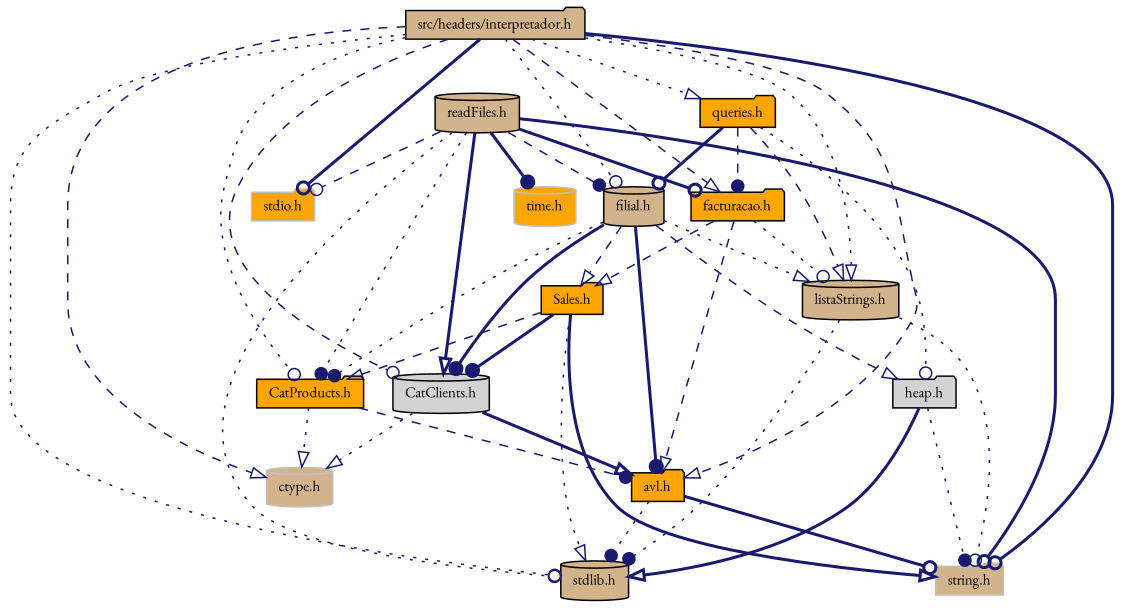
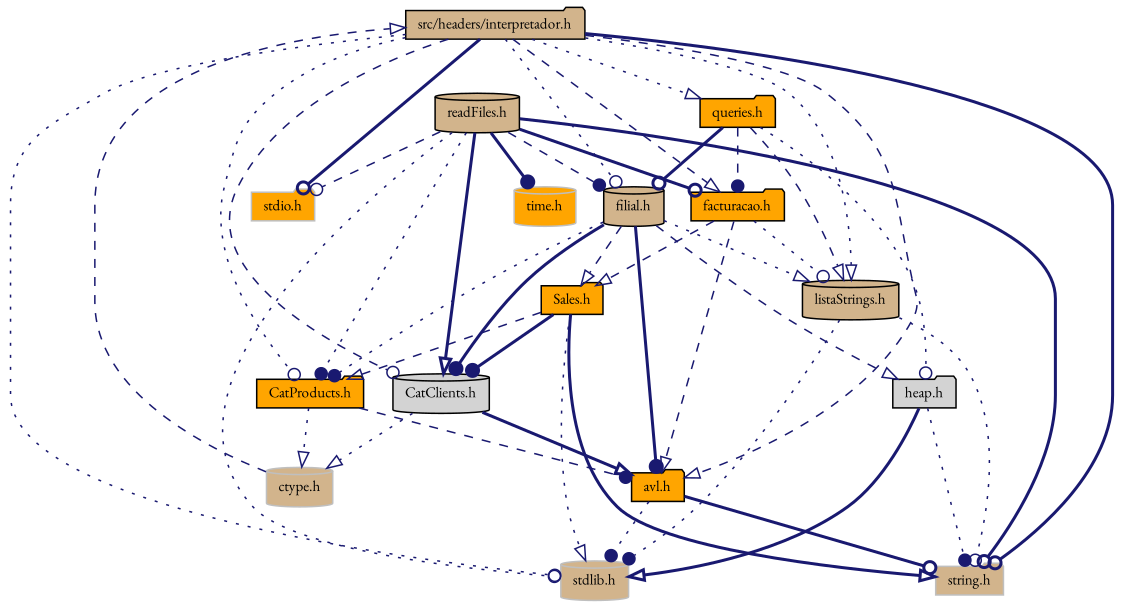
(73, 178) -> (97, 193)
(595, 581) -> (595, 581)
